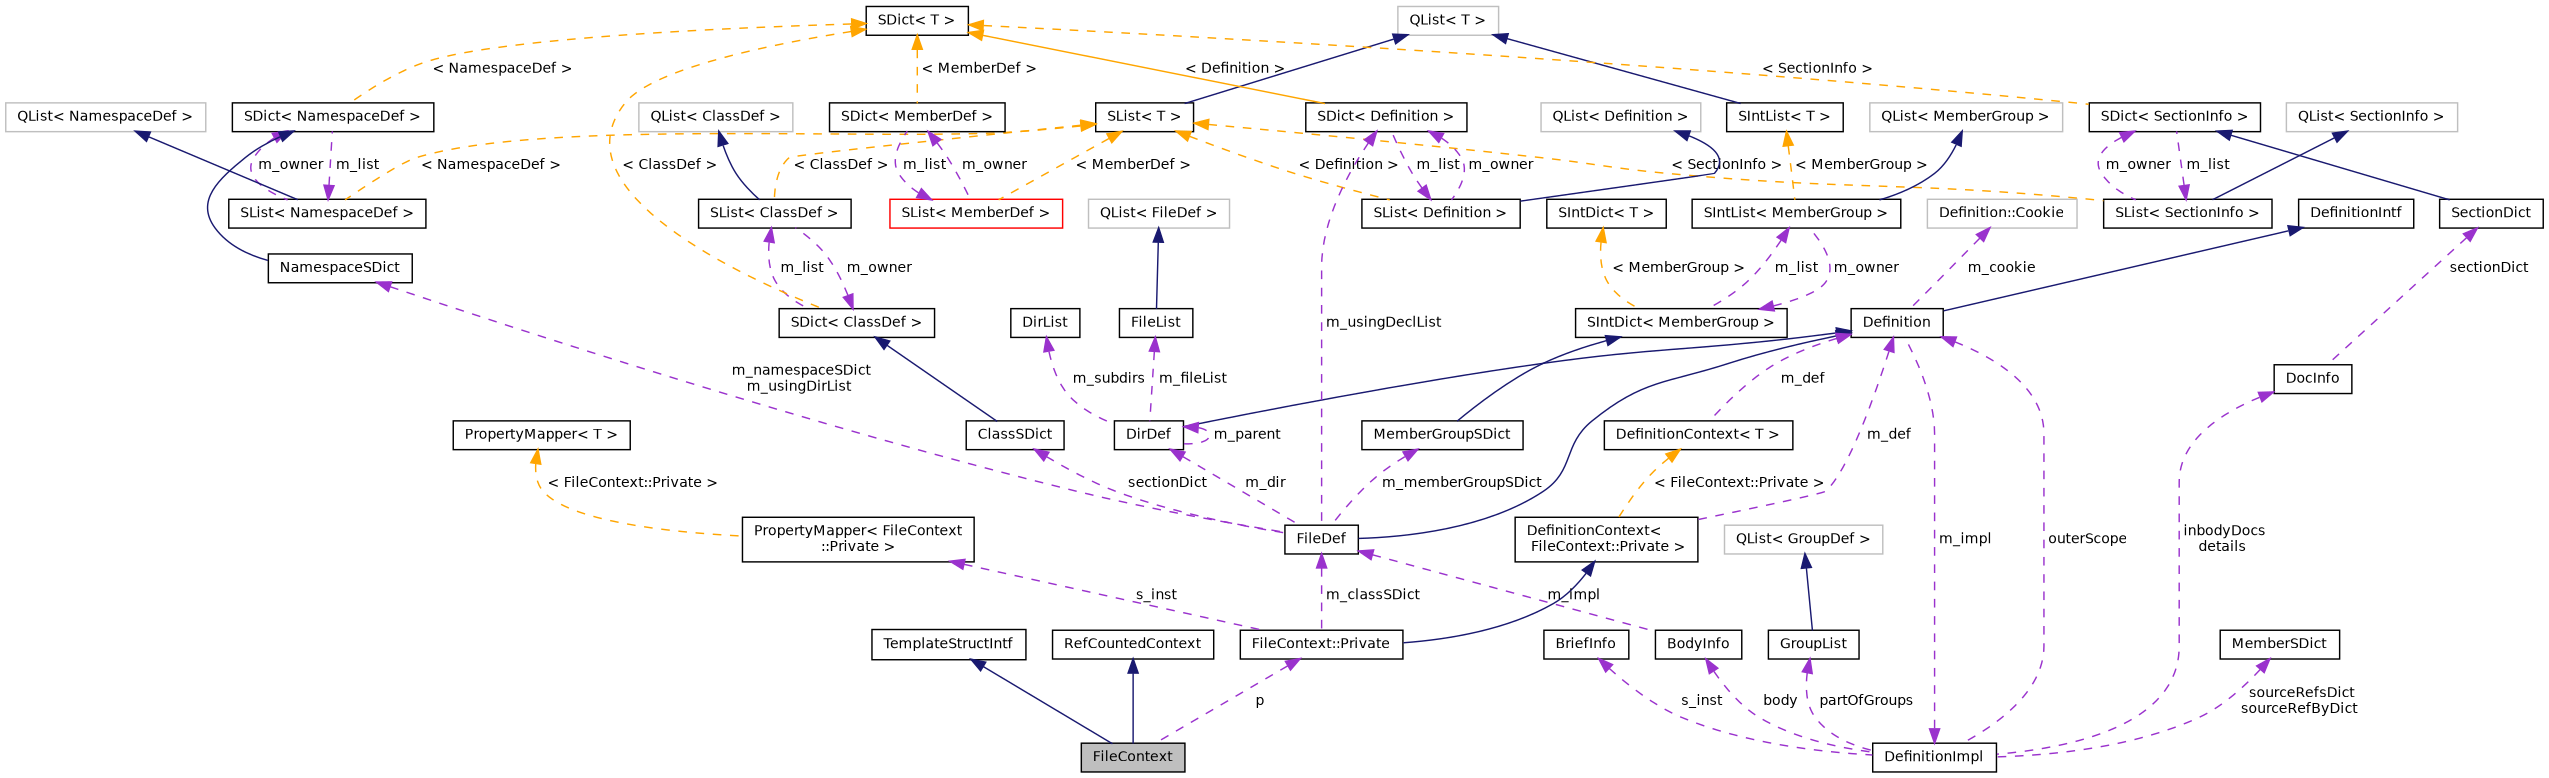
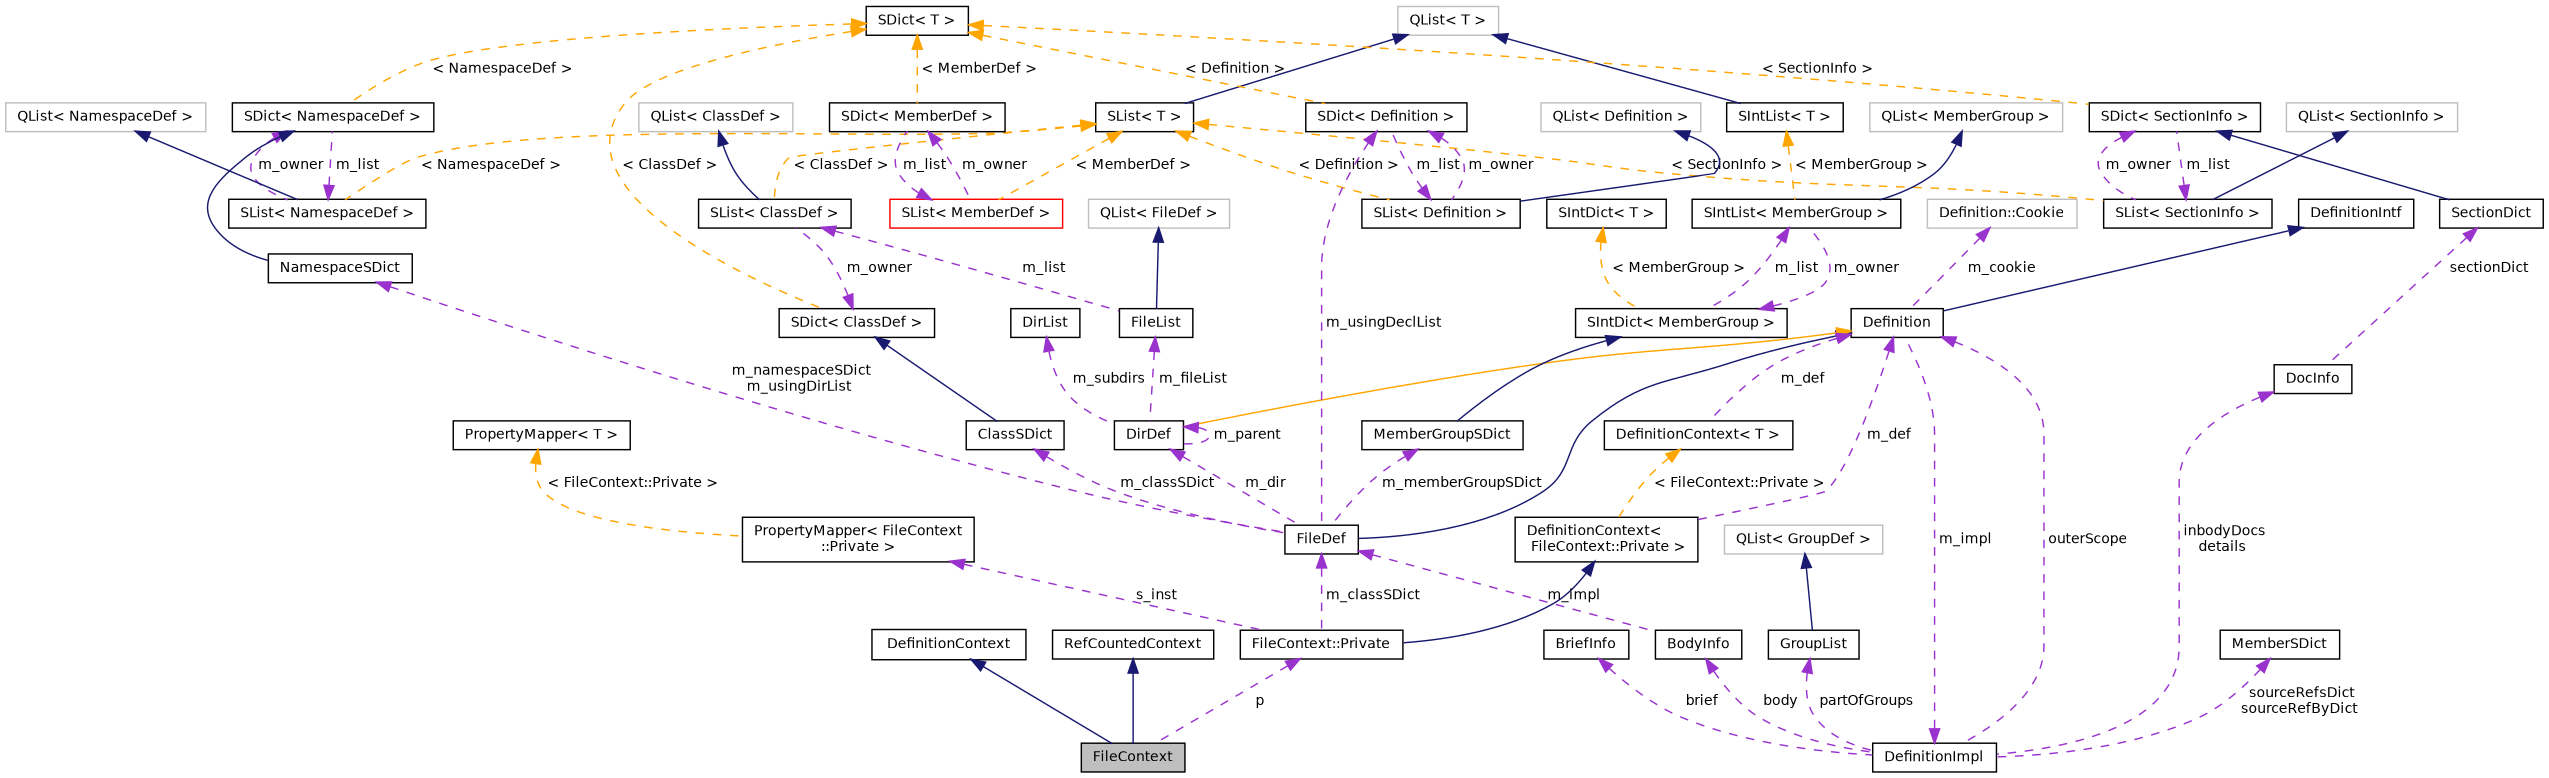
(1154, 69) -> (1154, 69)
(774, 278) -> (977, 270)
(1508, 368) -> (1508, 368)
(1166, 483) -> (1166, 483)
(949, 645) -> (949, 645)
(1700, 701) -> (1700, 701)
